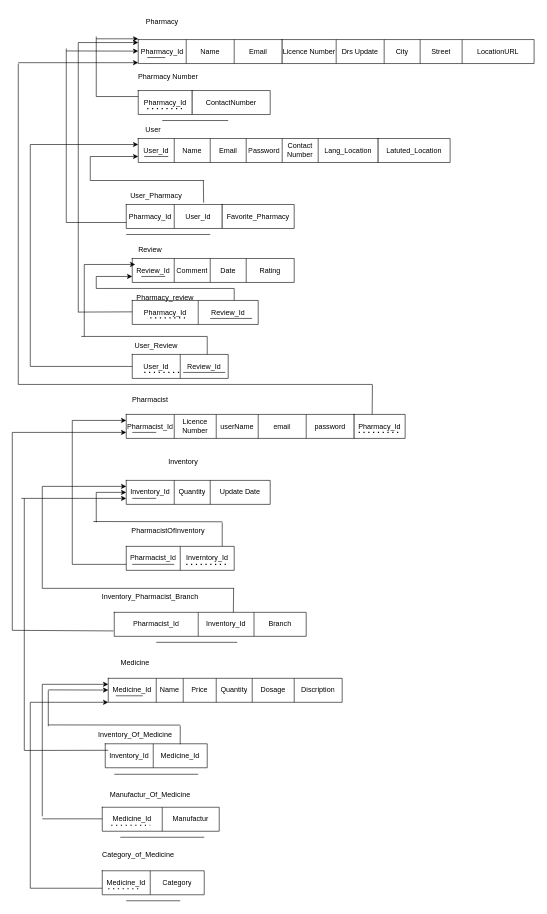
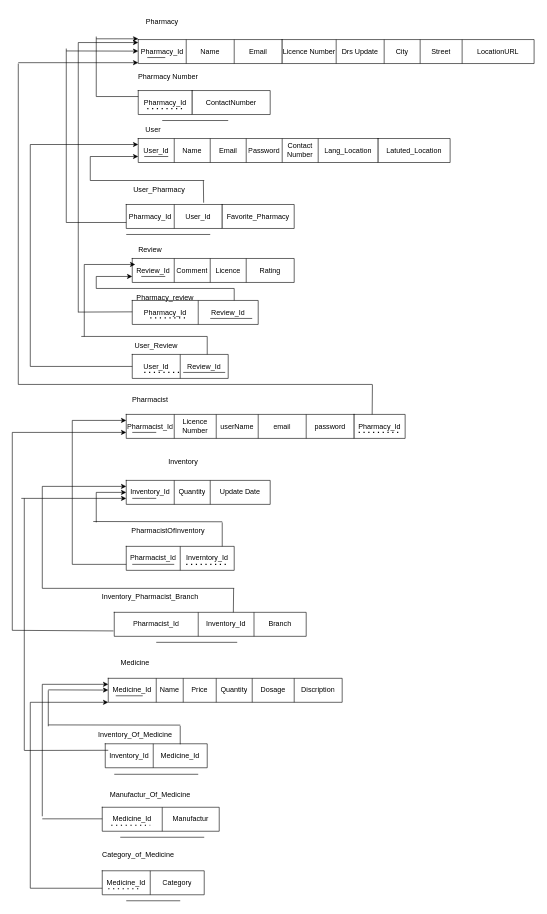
(156, 195) -> (159, 189)
(228, 270) -> (228, 270)
